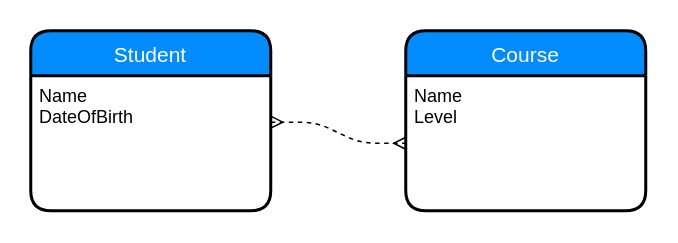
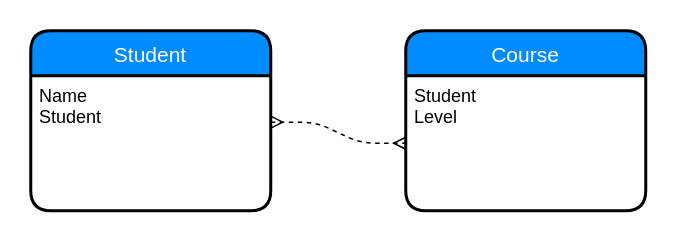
(59, 96) -> (59, 96)
(434, 96) -> (449, 96)
